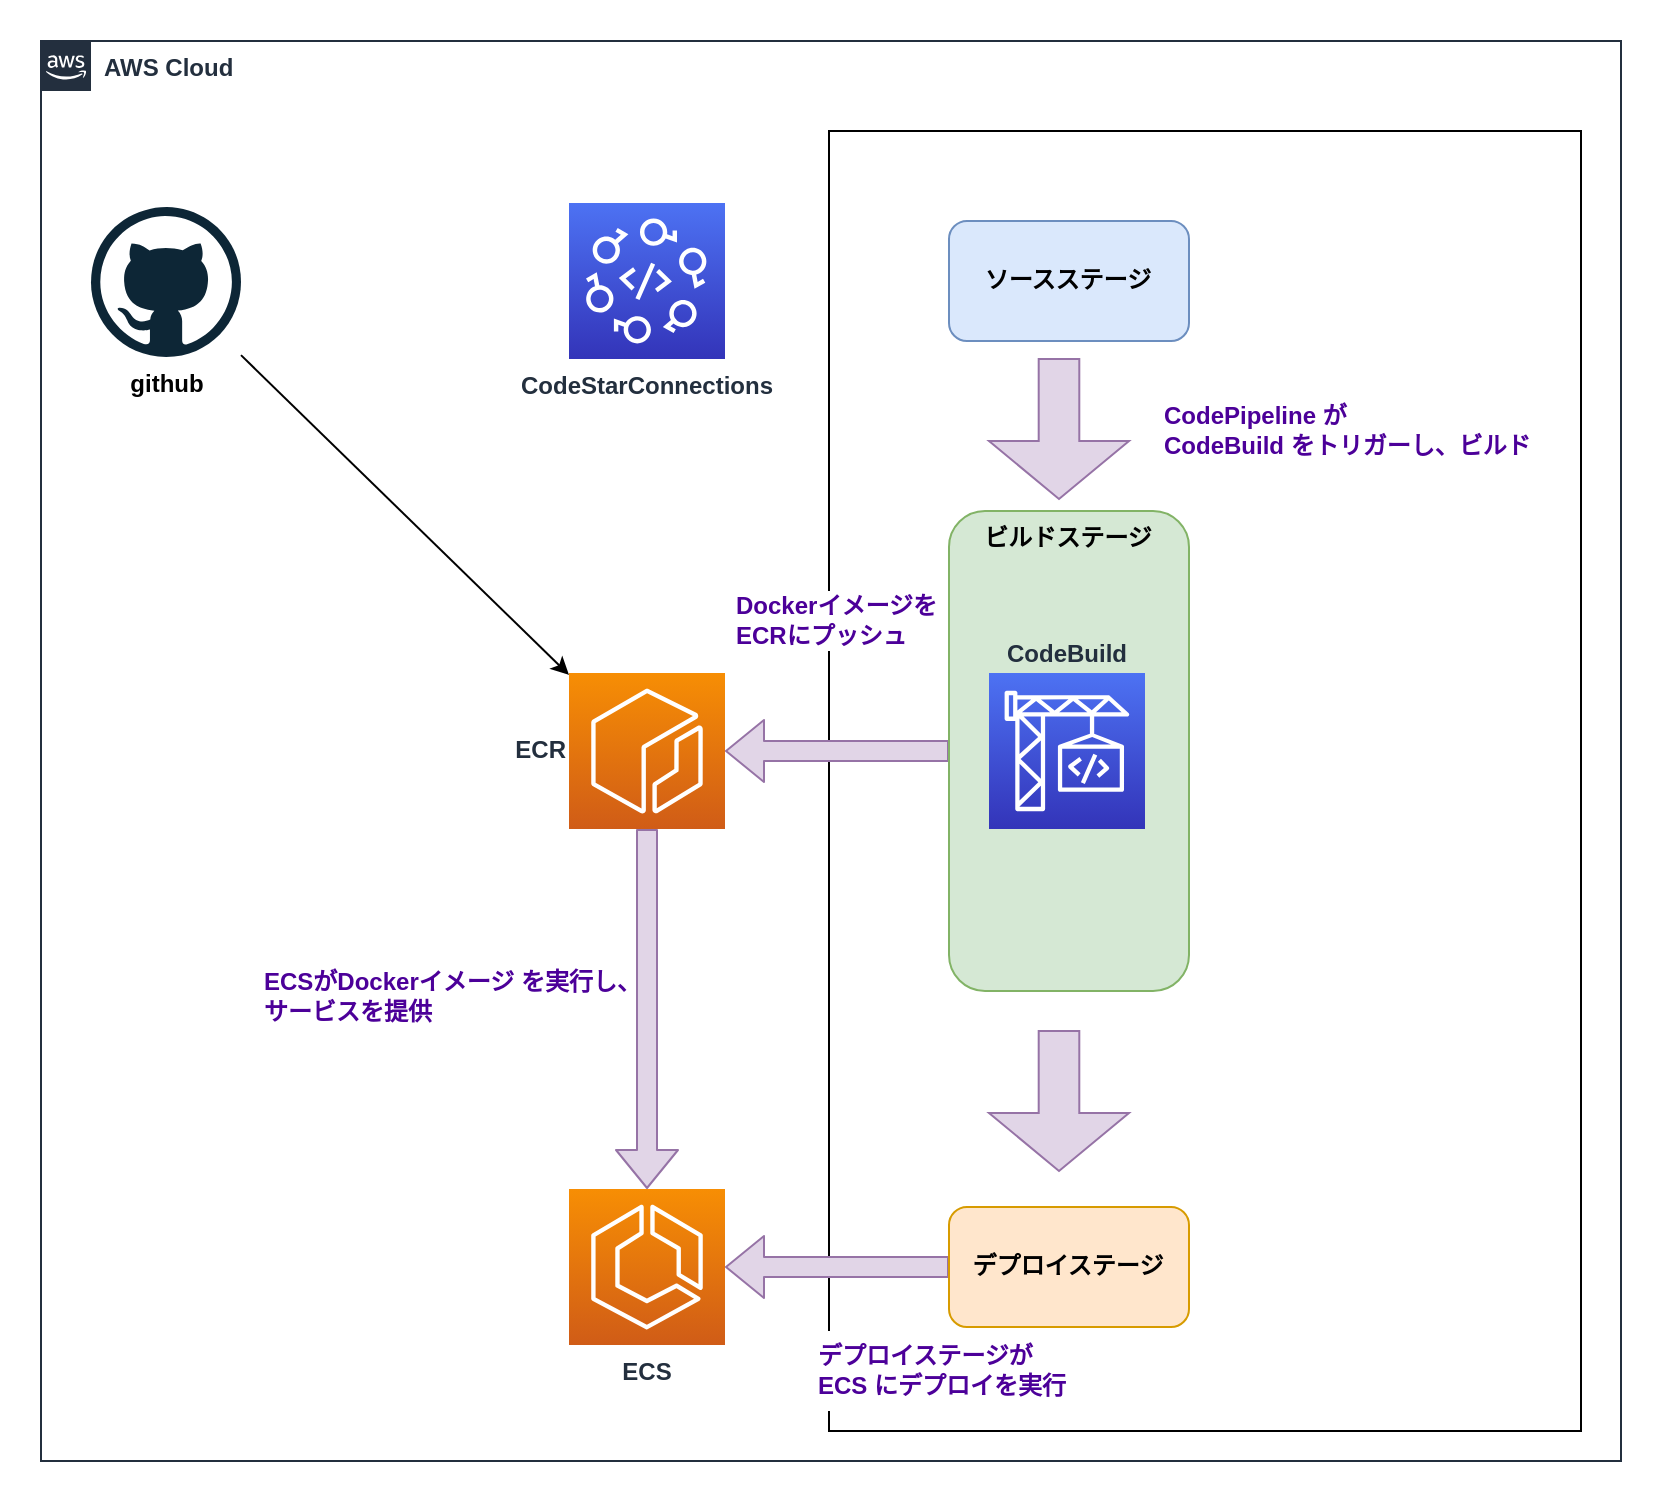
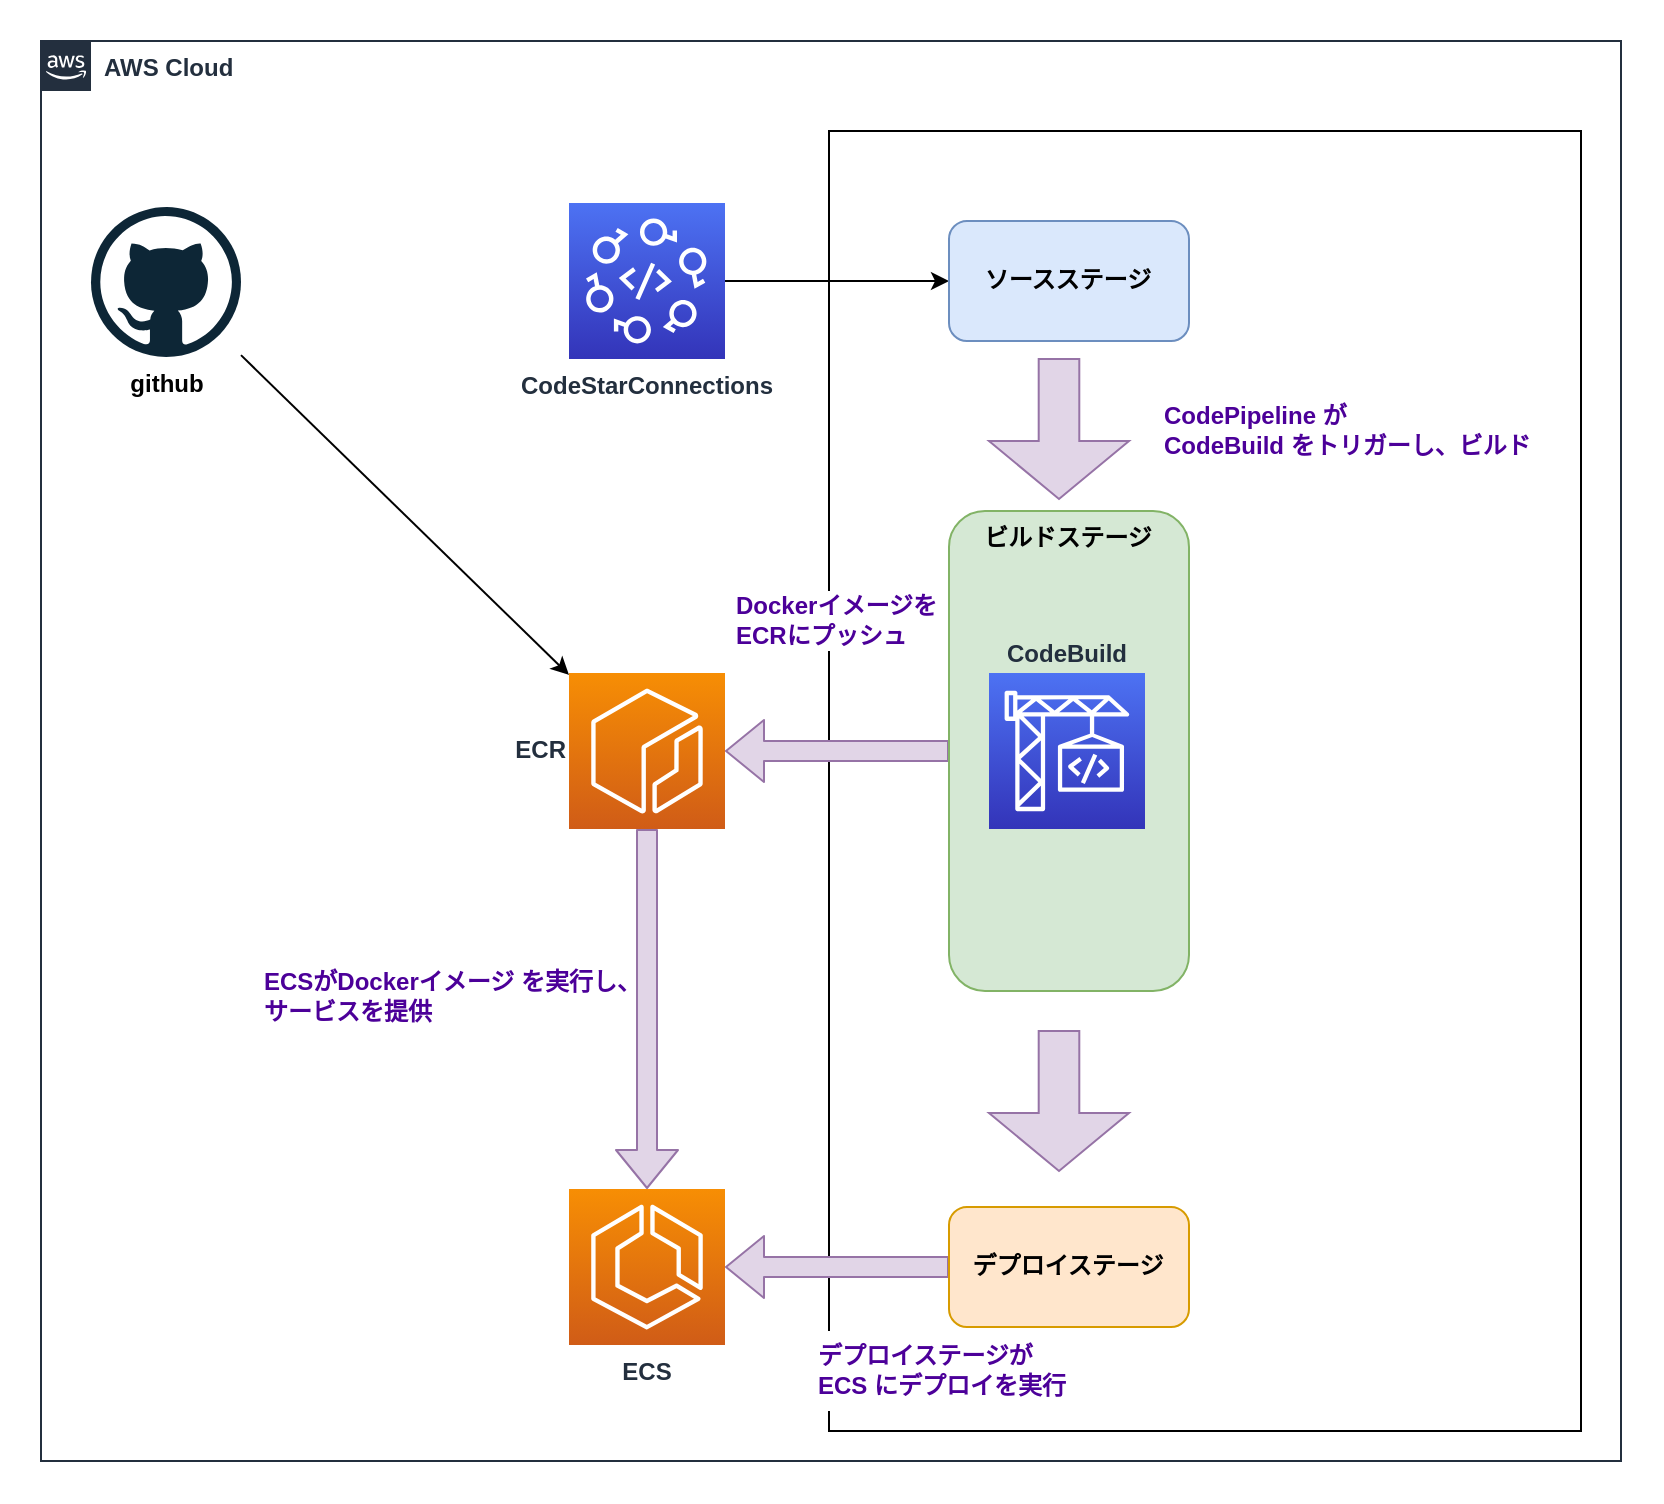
none -> (830, 281)
